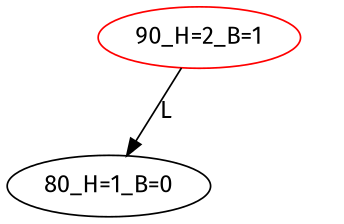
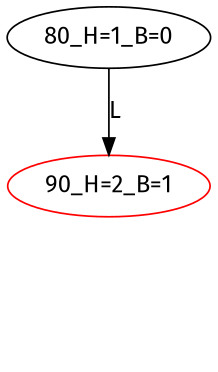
(159, 104) -> (109, 103)
